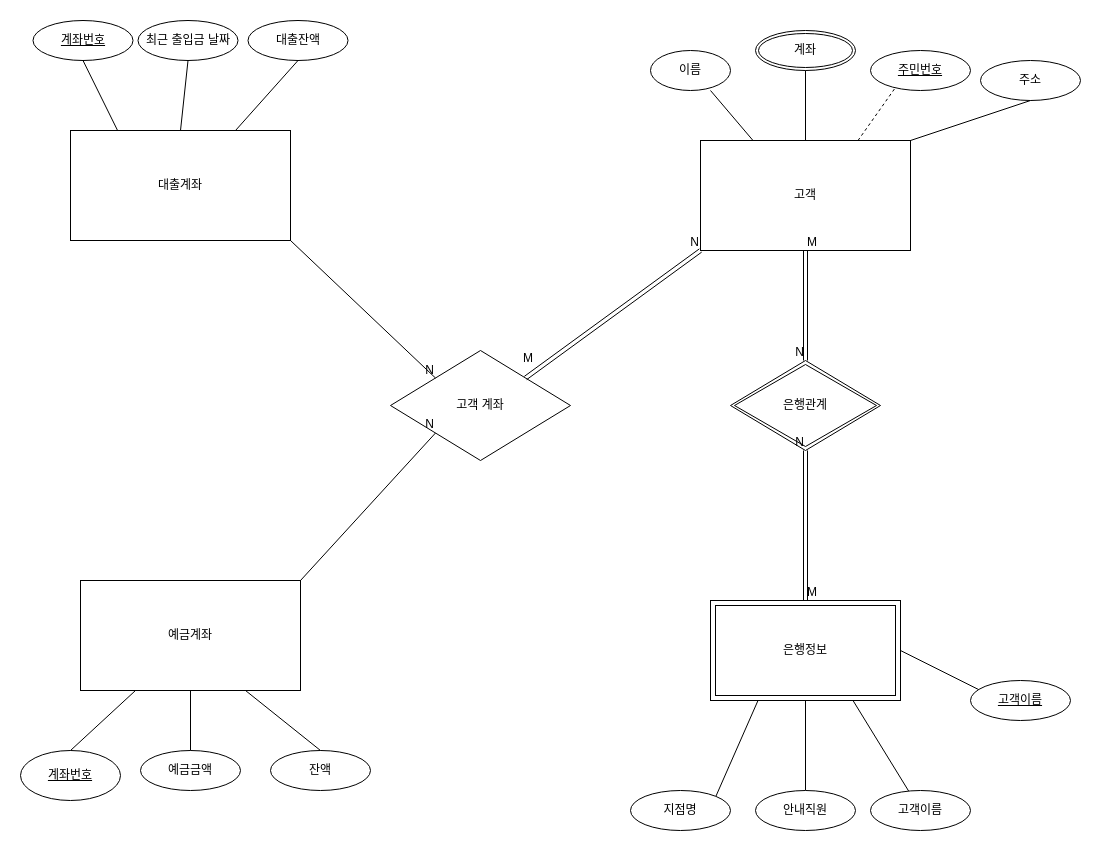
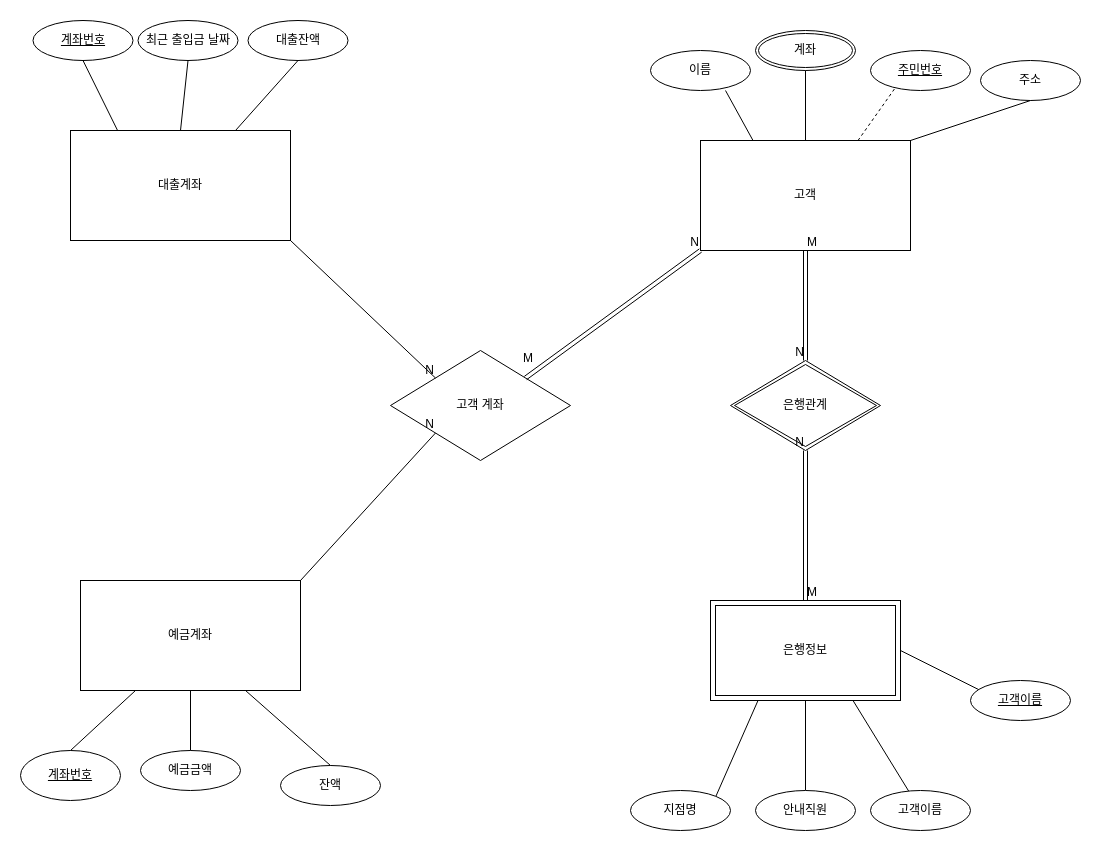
(691, 71) -> (701, 71)
(321, 771) -> (331, 786)
